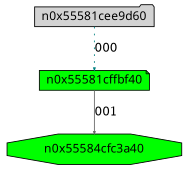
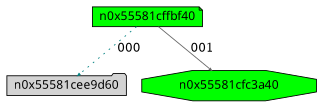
(94, 47) -> (108, 50)
(94, 149) -> (229, 86)
